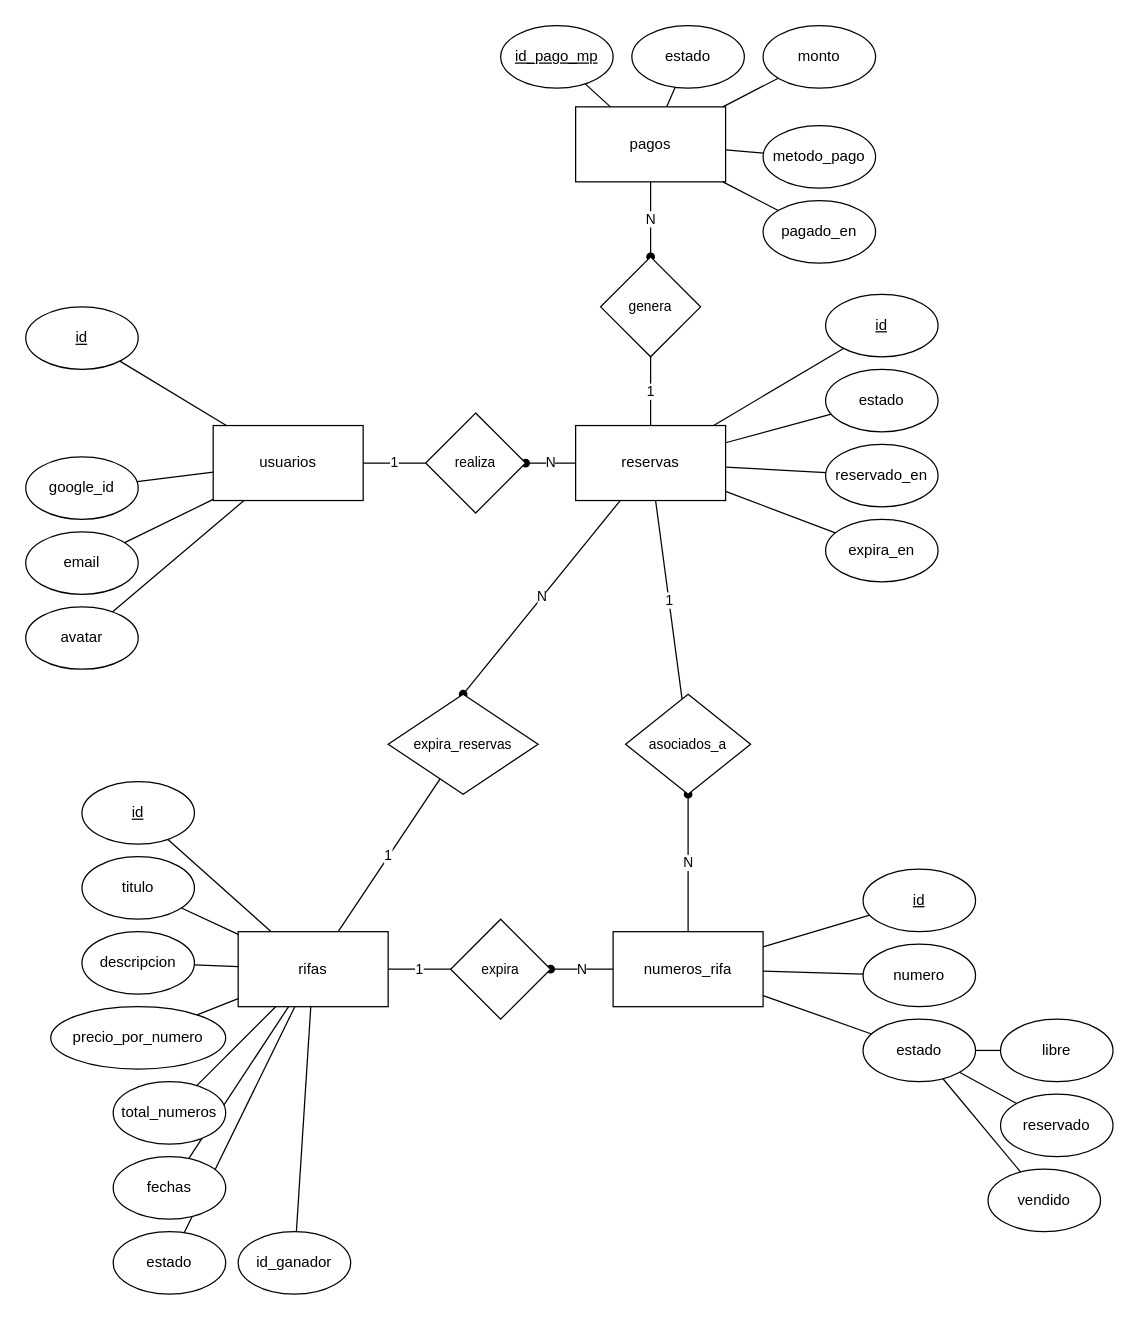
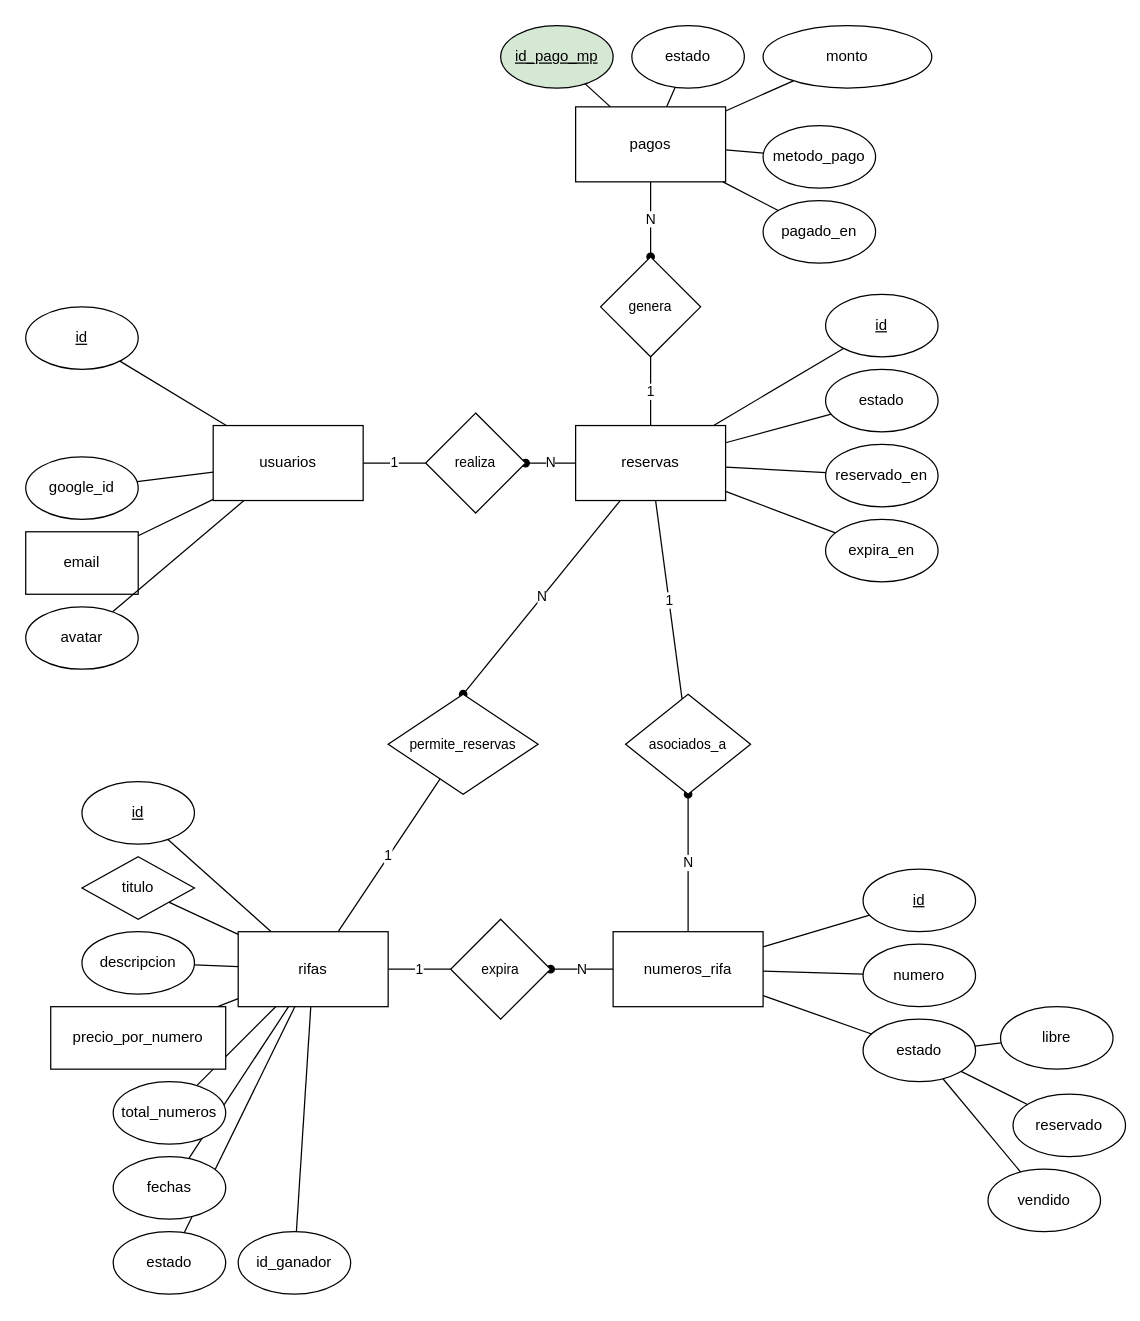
(557, 57) -> (557, 57)
(819, 57) -> (848, 57)
(82, 563) -> (82, 563)
(463, 744) -> (463, 744)
(138, 888) -> (138, 888)
(138, 1038) -> (138, 1038)
(1057, 1051) -> (1057, 1038)
(1057, 1126) -> (1069, 1126)
